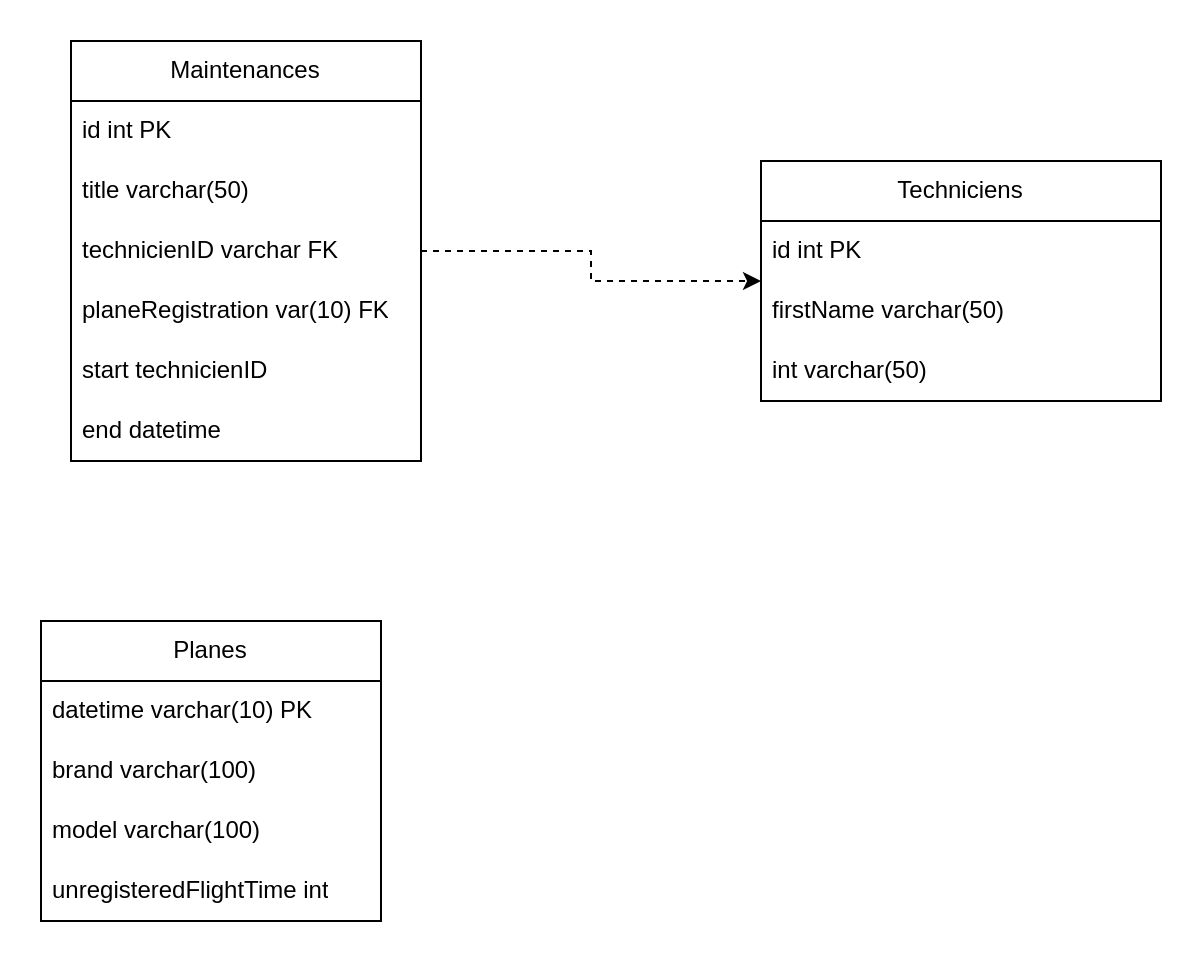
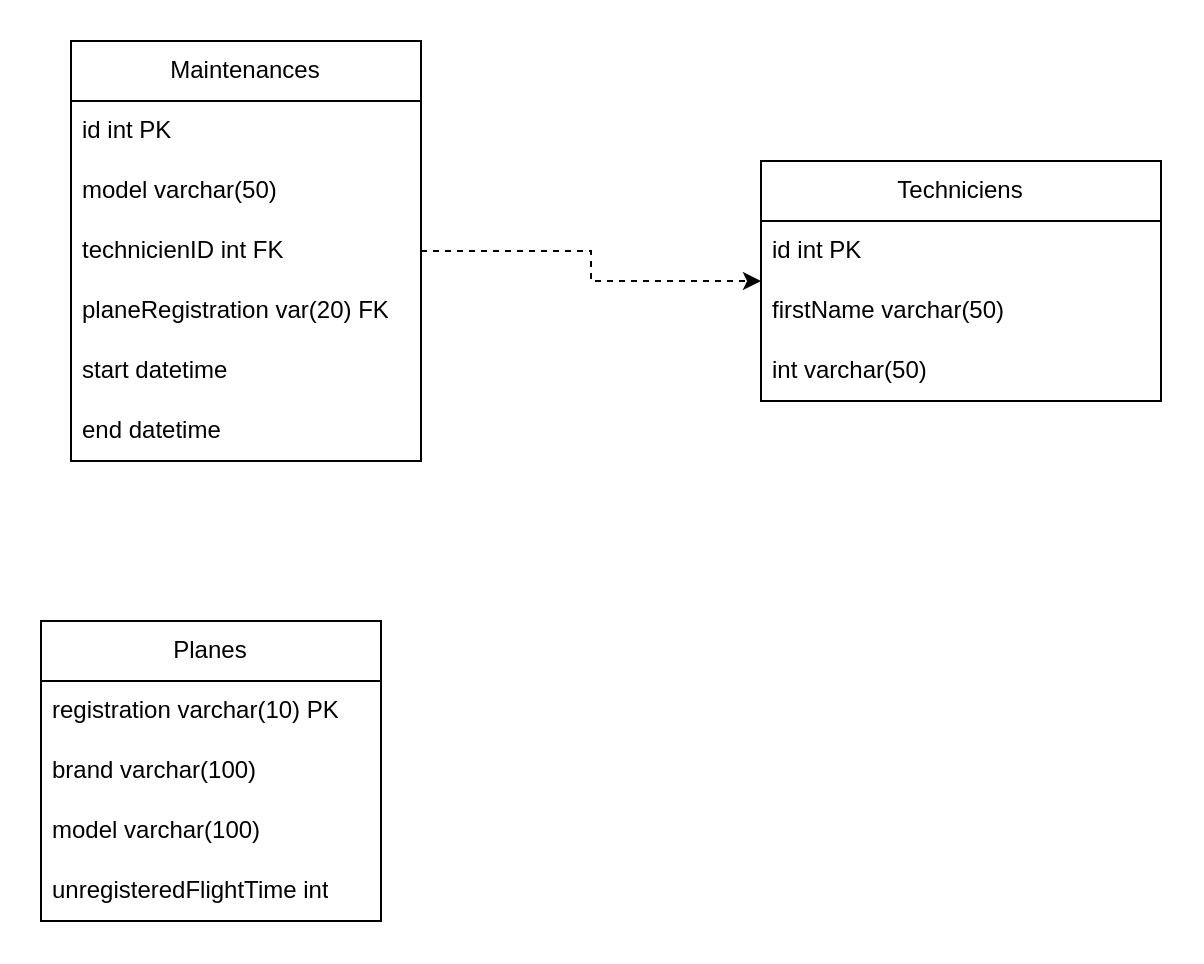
(188, 191) -> (191, 191)
(225, 251) -> (195, 251)
(248, 311) -> (248, 311)
(195, 371) -> (171, 371)
(198, 711) -> (213, 711)
